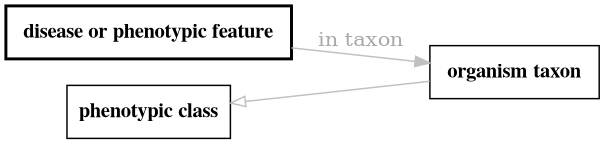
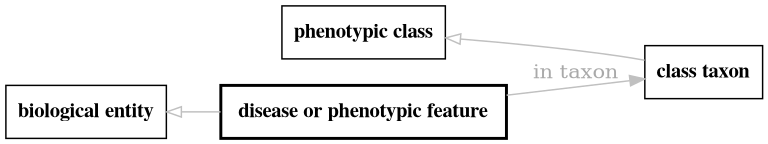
(515, 72) -> (704, 72)
none -> (86, 112)
